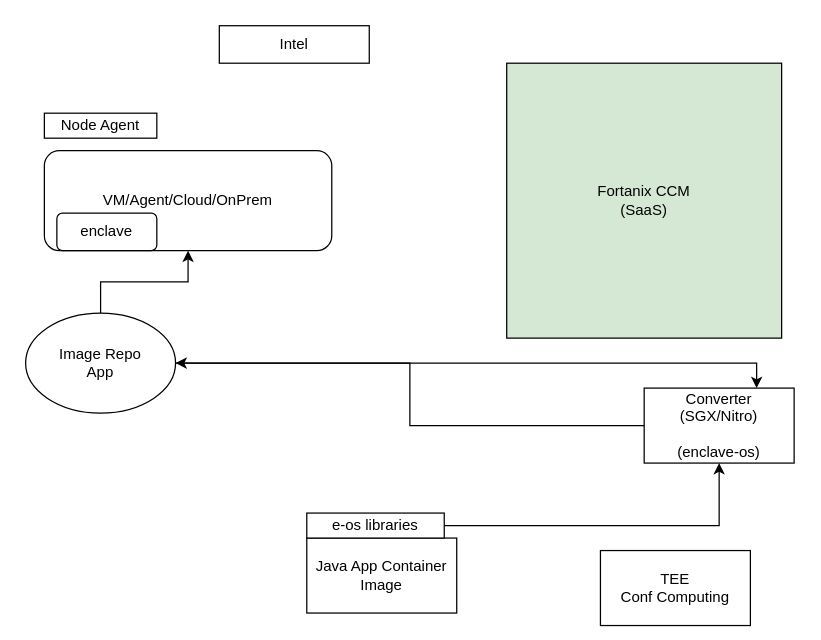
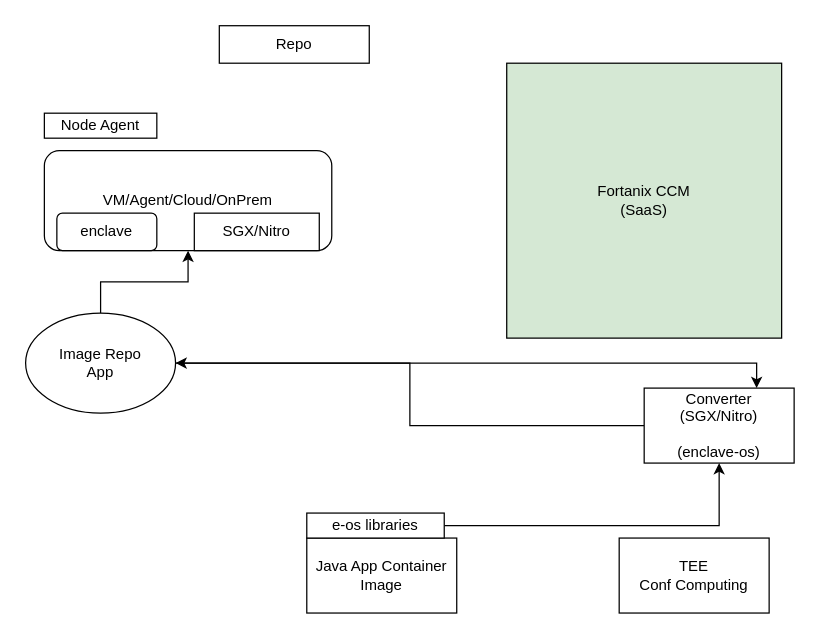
(294, 44) -> (294, 44)
none -> (257, 232)
(676, 588) -> (694, 576)
